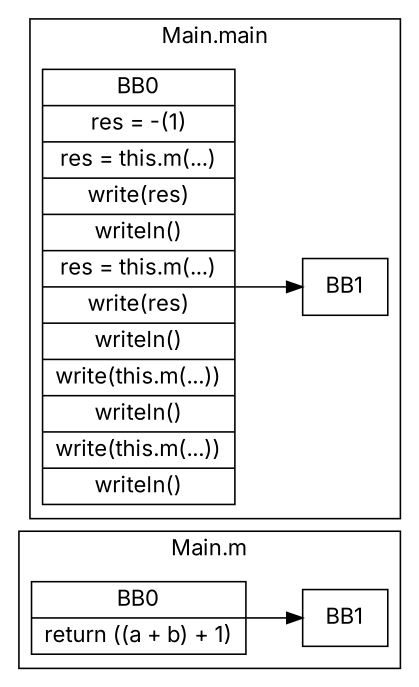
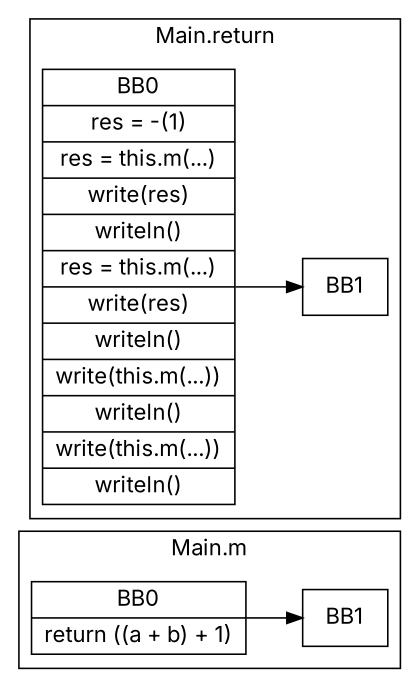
(215, 37) -> (215, 37)
